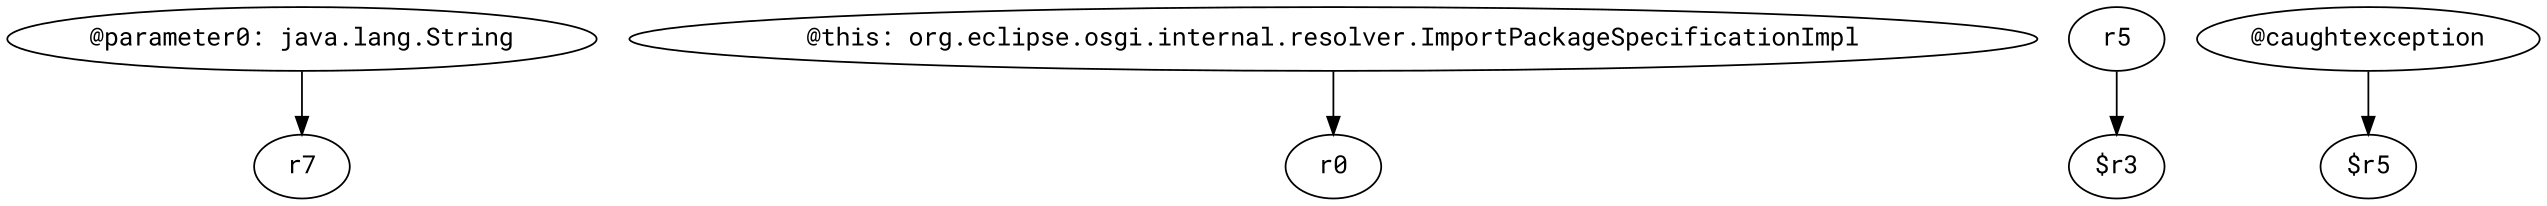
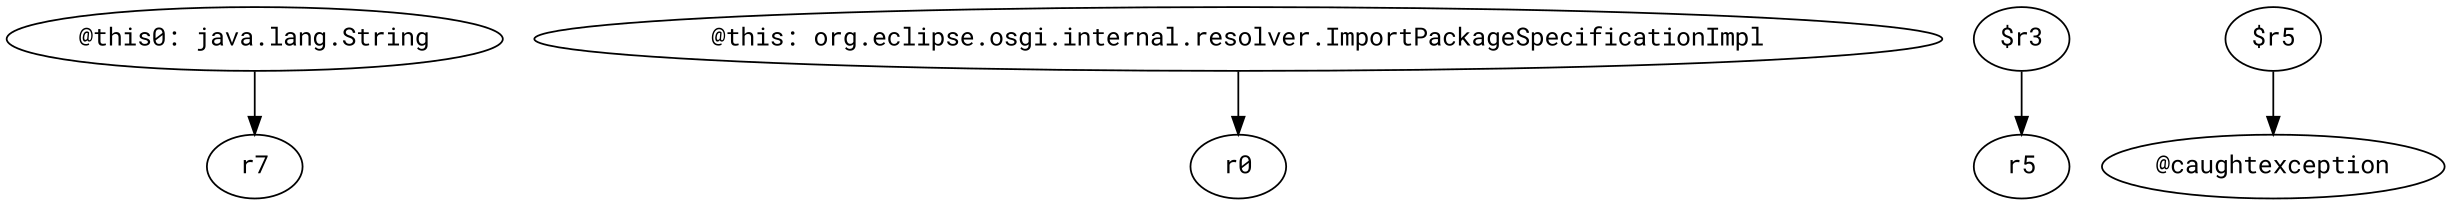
(302, 39) -> (255, 39)
(2117, 94) -> (2022, 94)
(2368, 94) -> (2273, 94)
